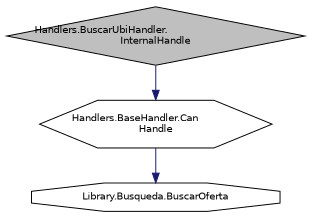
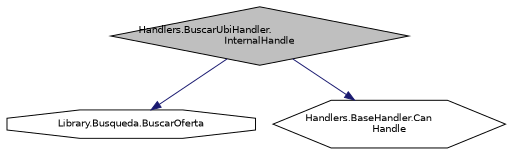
(156, 161) -> (193, 82)
